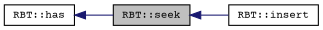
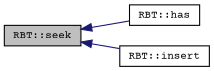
(99, 15) -> (110, 24)
